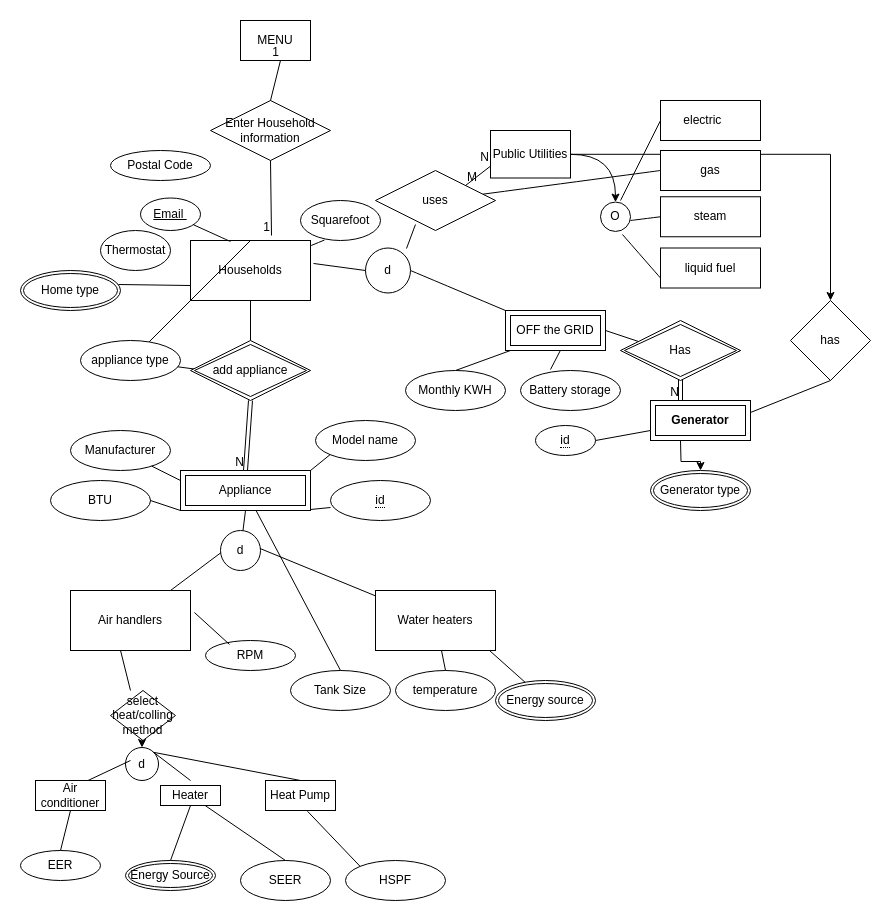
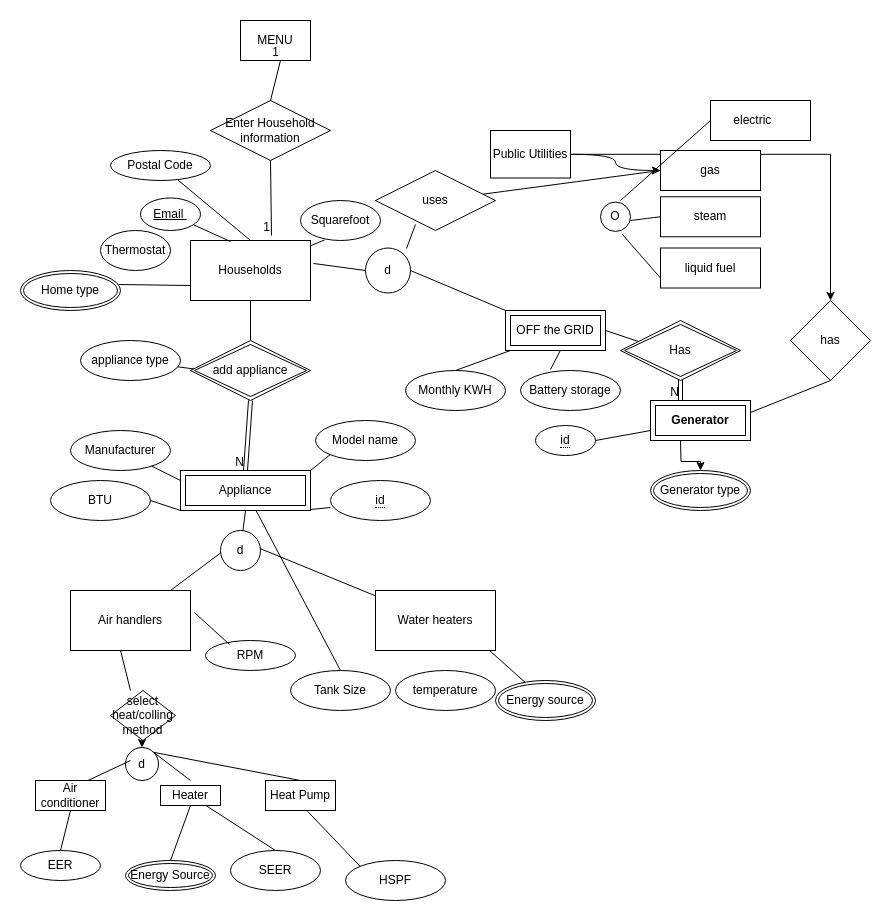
(711, 121) -> (761, 121)
(608, 168) -> (624, 168)
(478, 176) -> none
(200, 291) -> (214, 210)
(444, 661) -> none
(286, 881) -> (276, 871)
